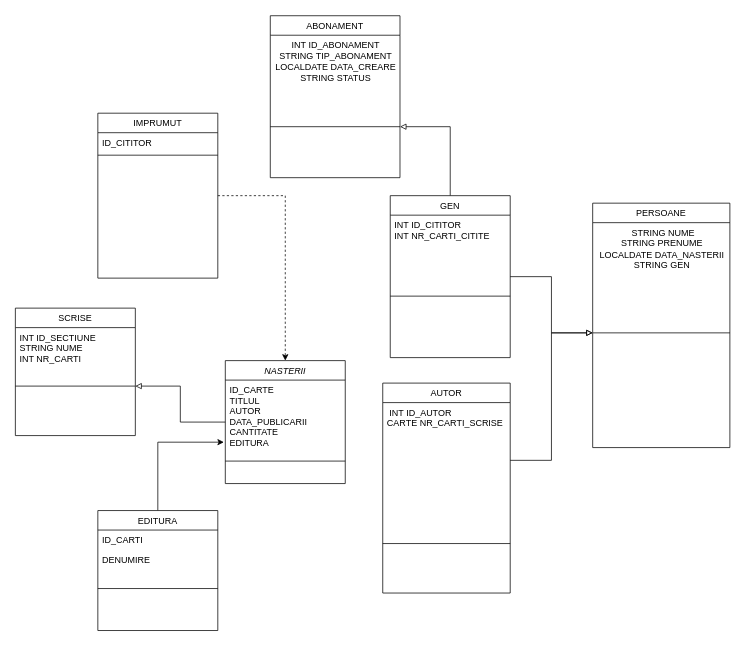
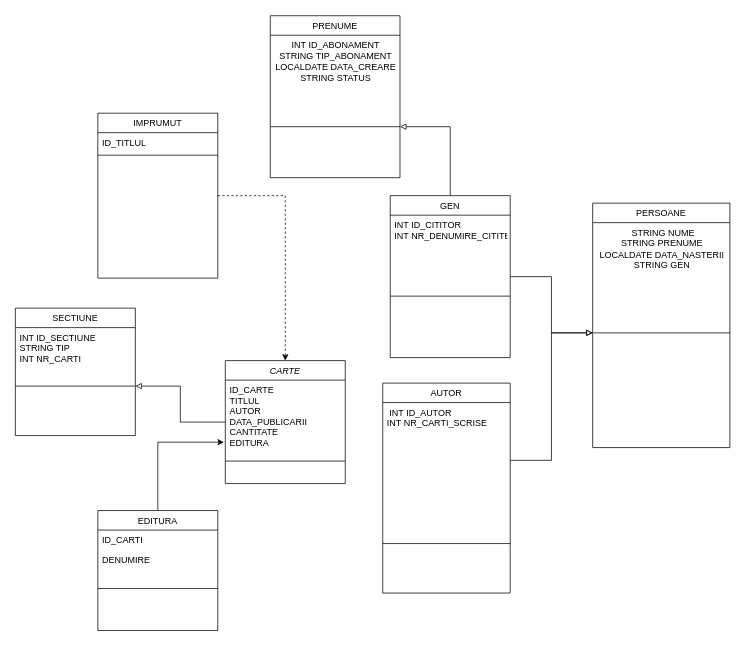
(335, 26) -> (335, 26)
(127, 143) -> (125, 143)
(429, 225) -> (429, 225)
(75, 318) -> (75, 318)
(56, 338) -> (56, 338)
(285, 371) -> (285, 371)
(416, 413) -> (416, 413)
